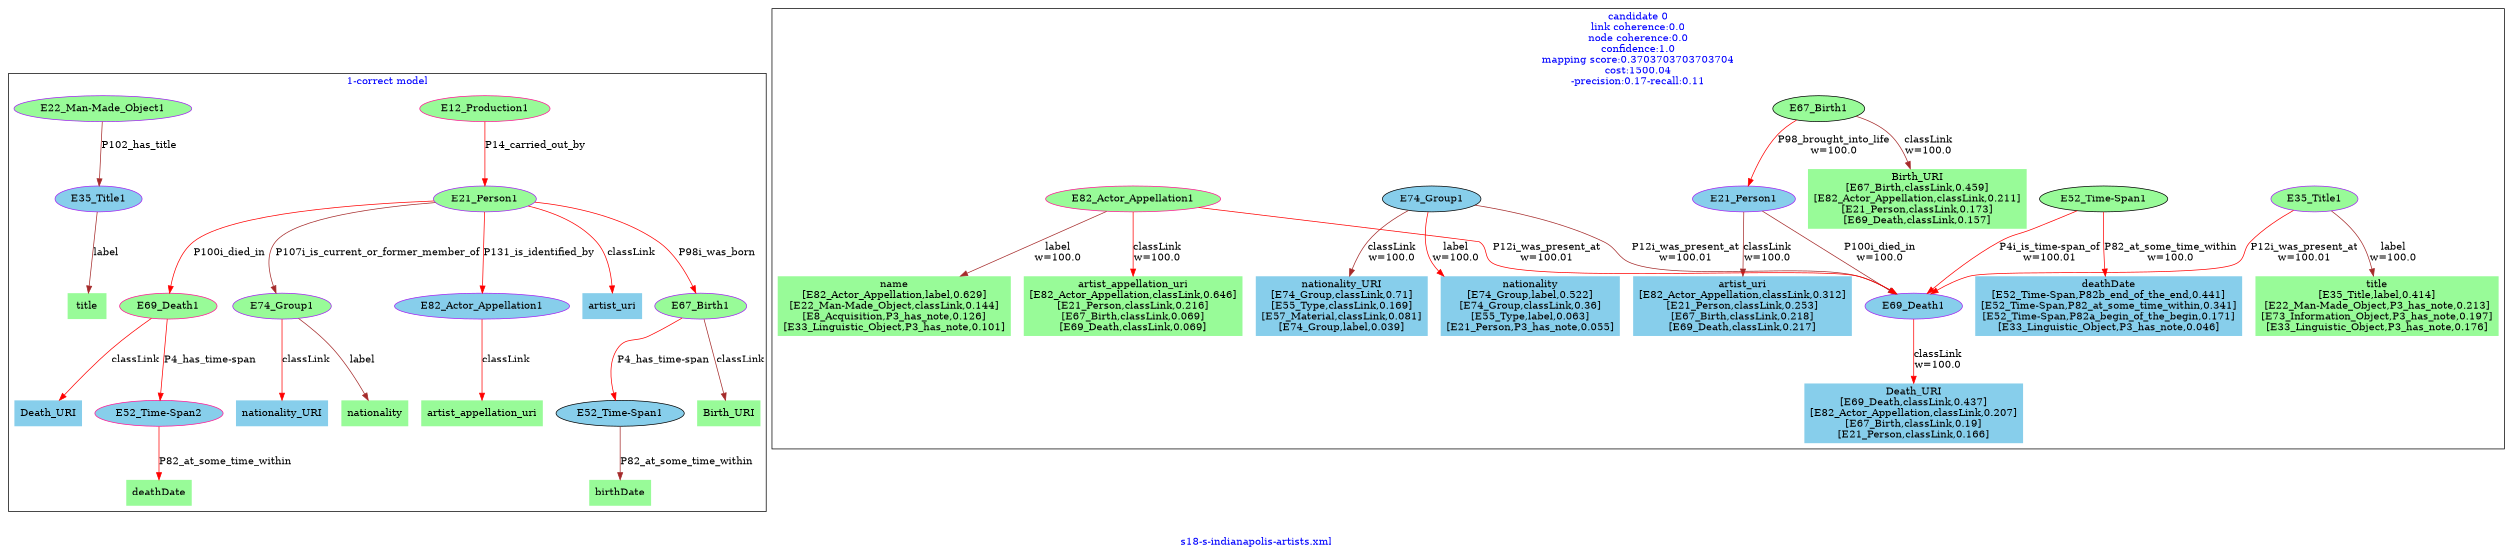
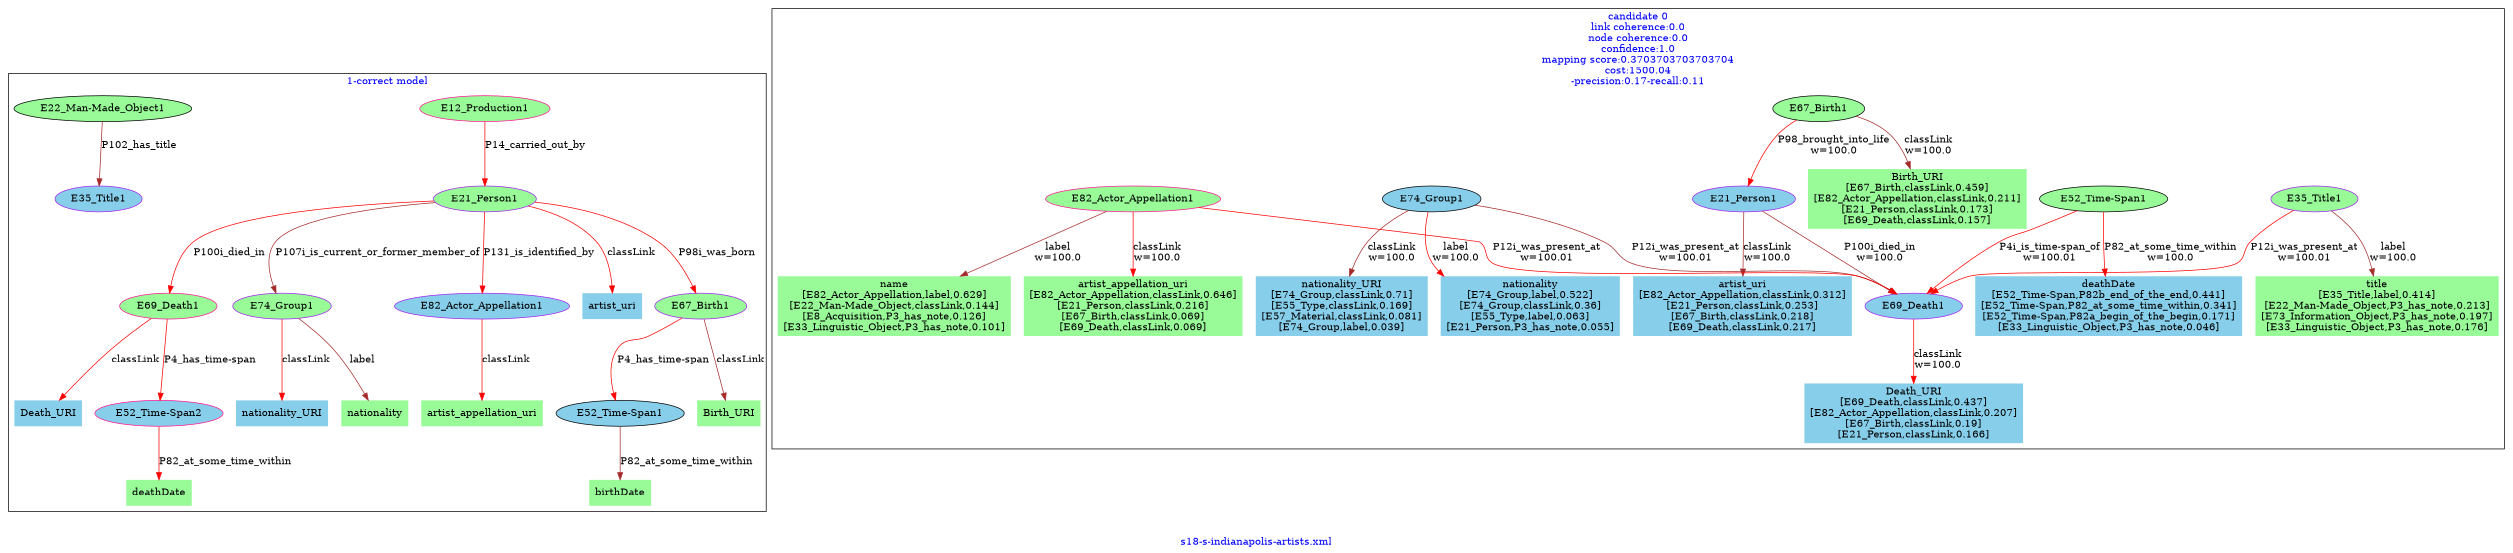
(103, 109) -> (103, 109)
(87, 306) -> none
